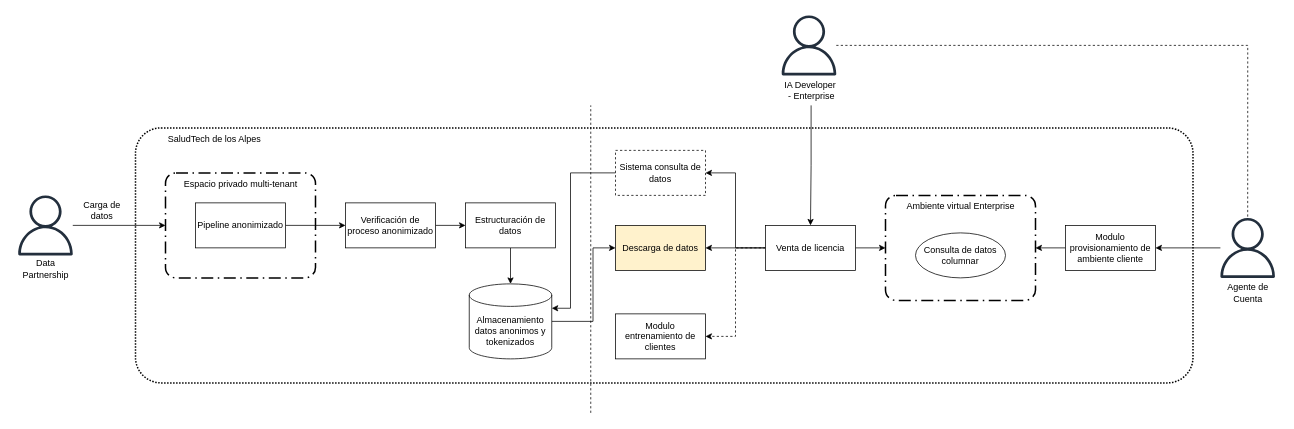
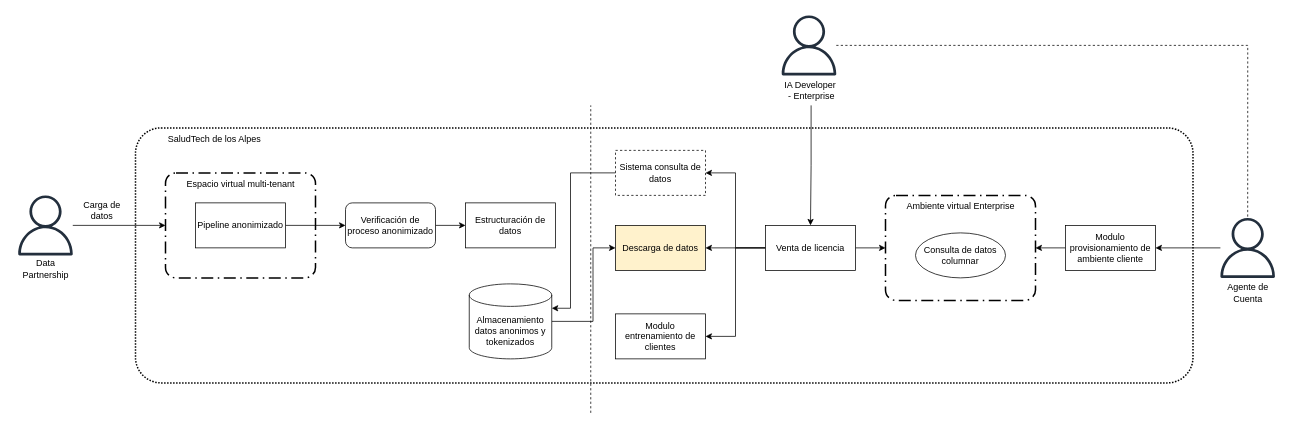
(241, 184) -> (241, 184)
(390, 225) -> (390, 225)
(510, 263) -> none
(735, 305) -> (735, 305)
